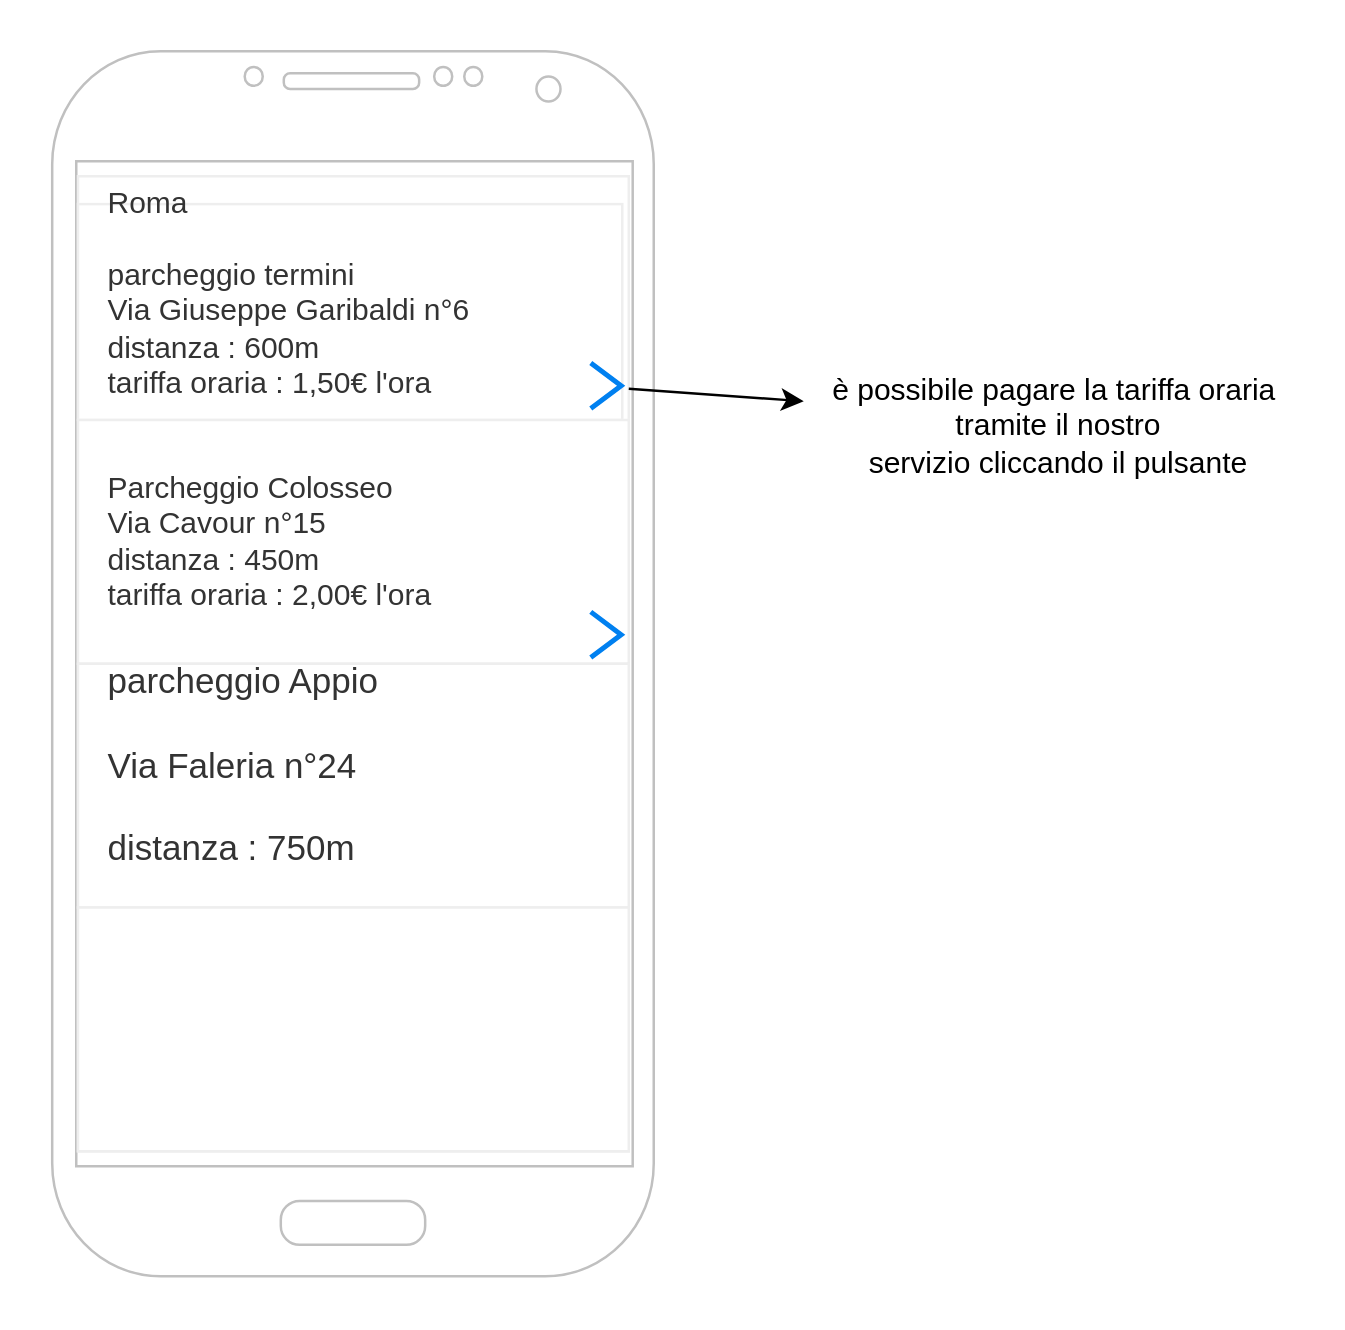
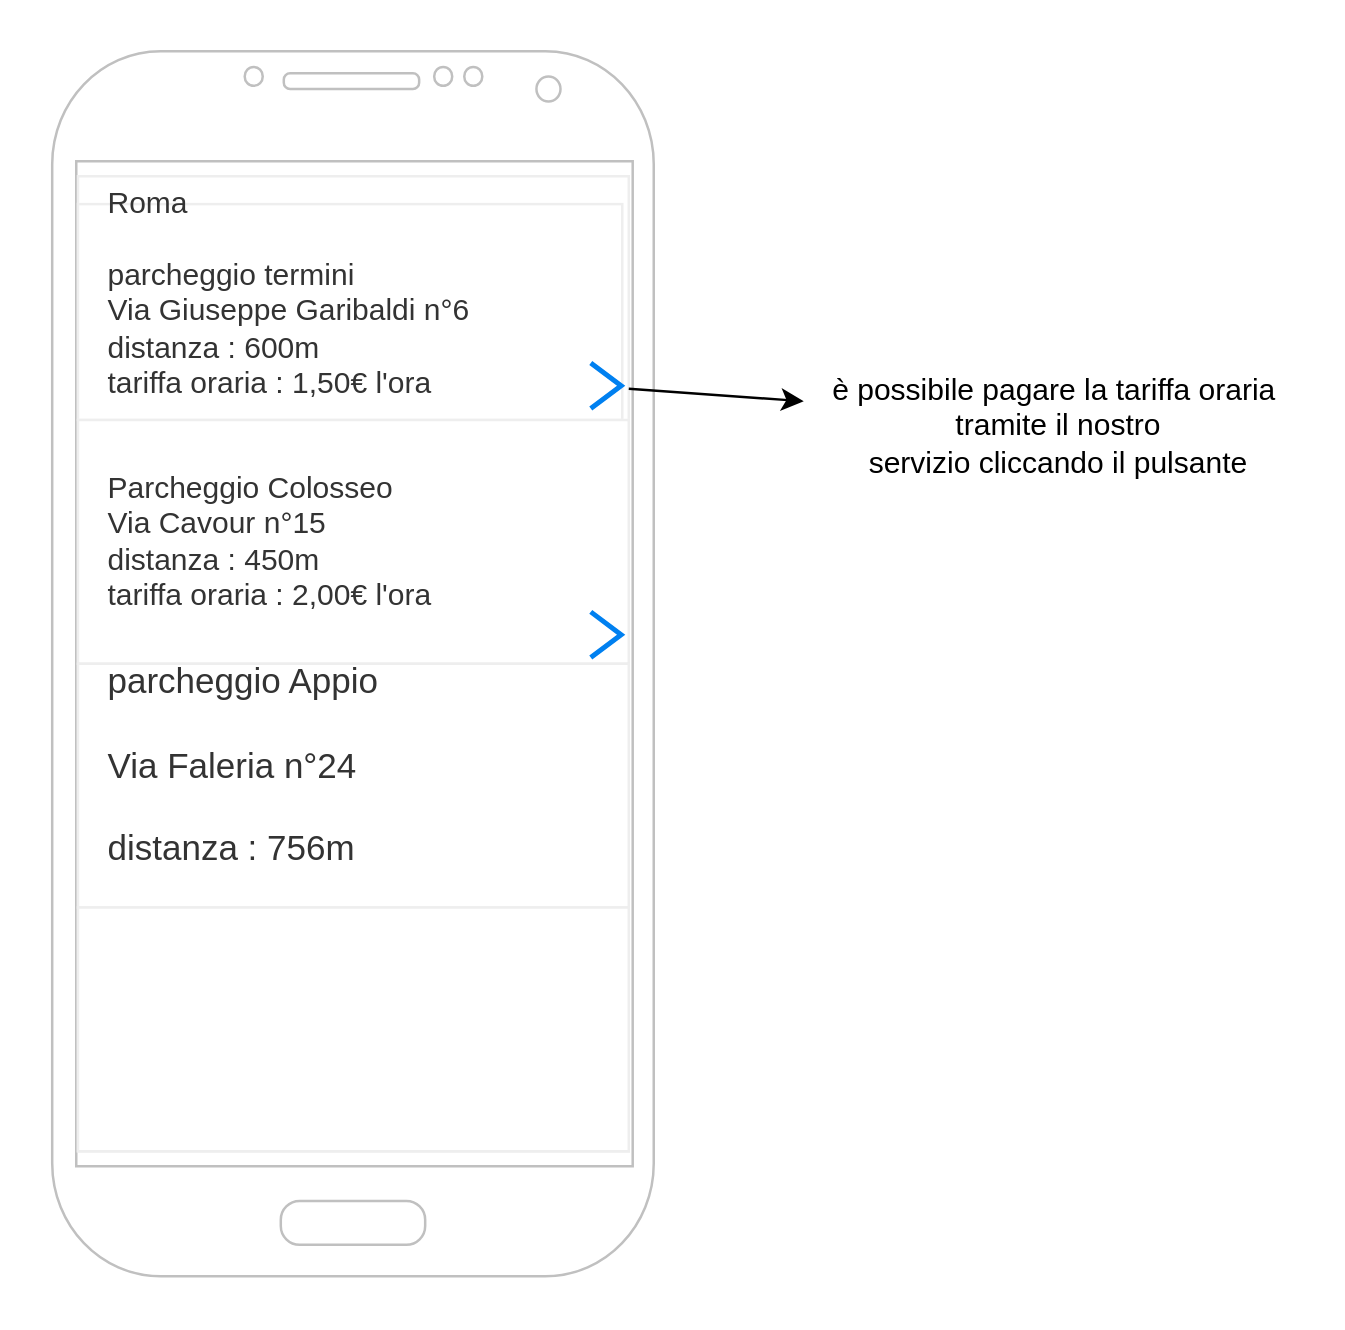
(191, 786) -> (191, 786)
